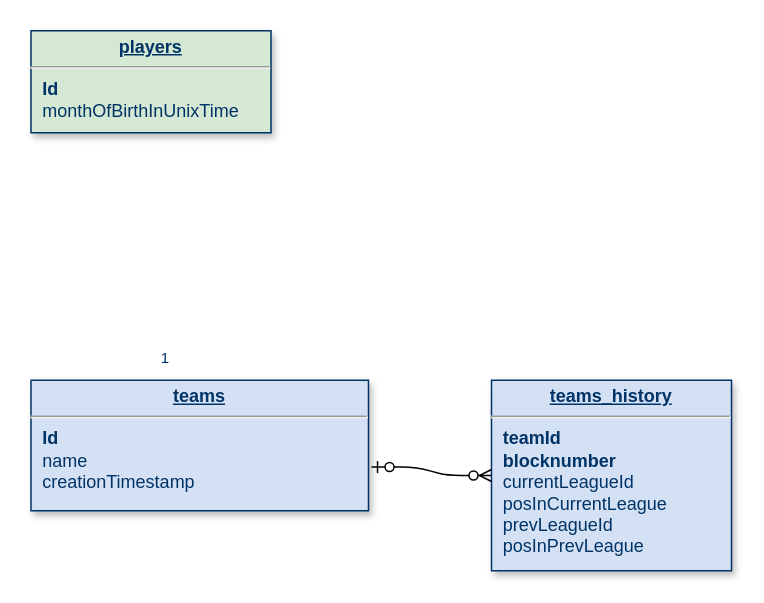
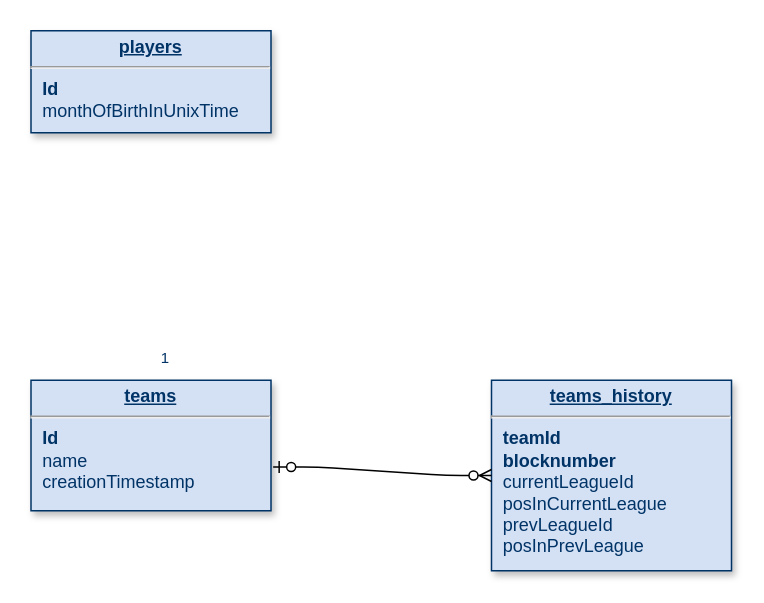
(151, 82) -> (151, 82)
(200, 446) -> (151, 446)
